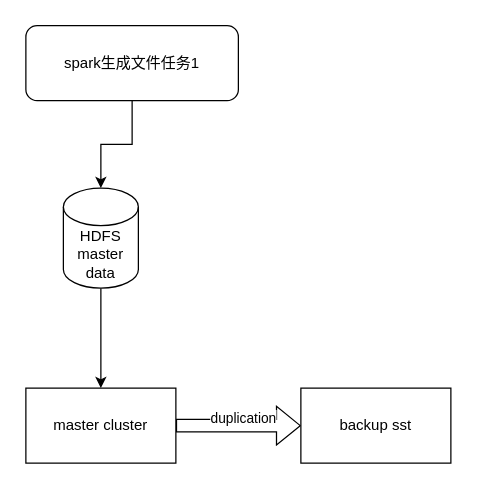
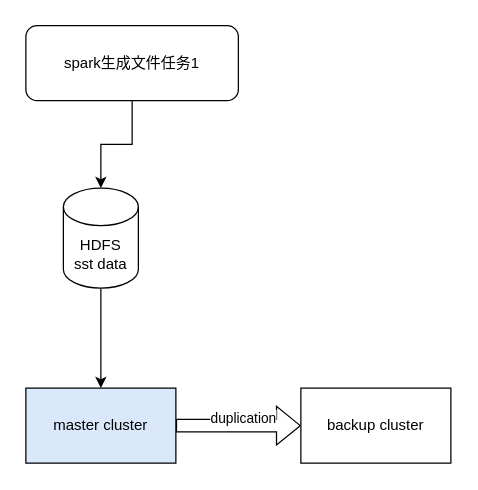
(101, 254) -> (101, 254)
(101, 426) -> (101, 426)
(376, 426) -> (376, 426)
